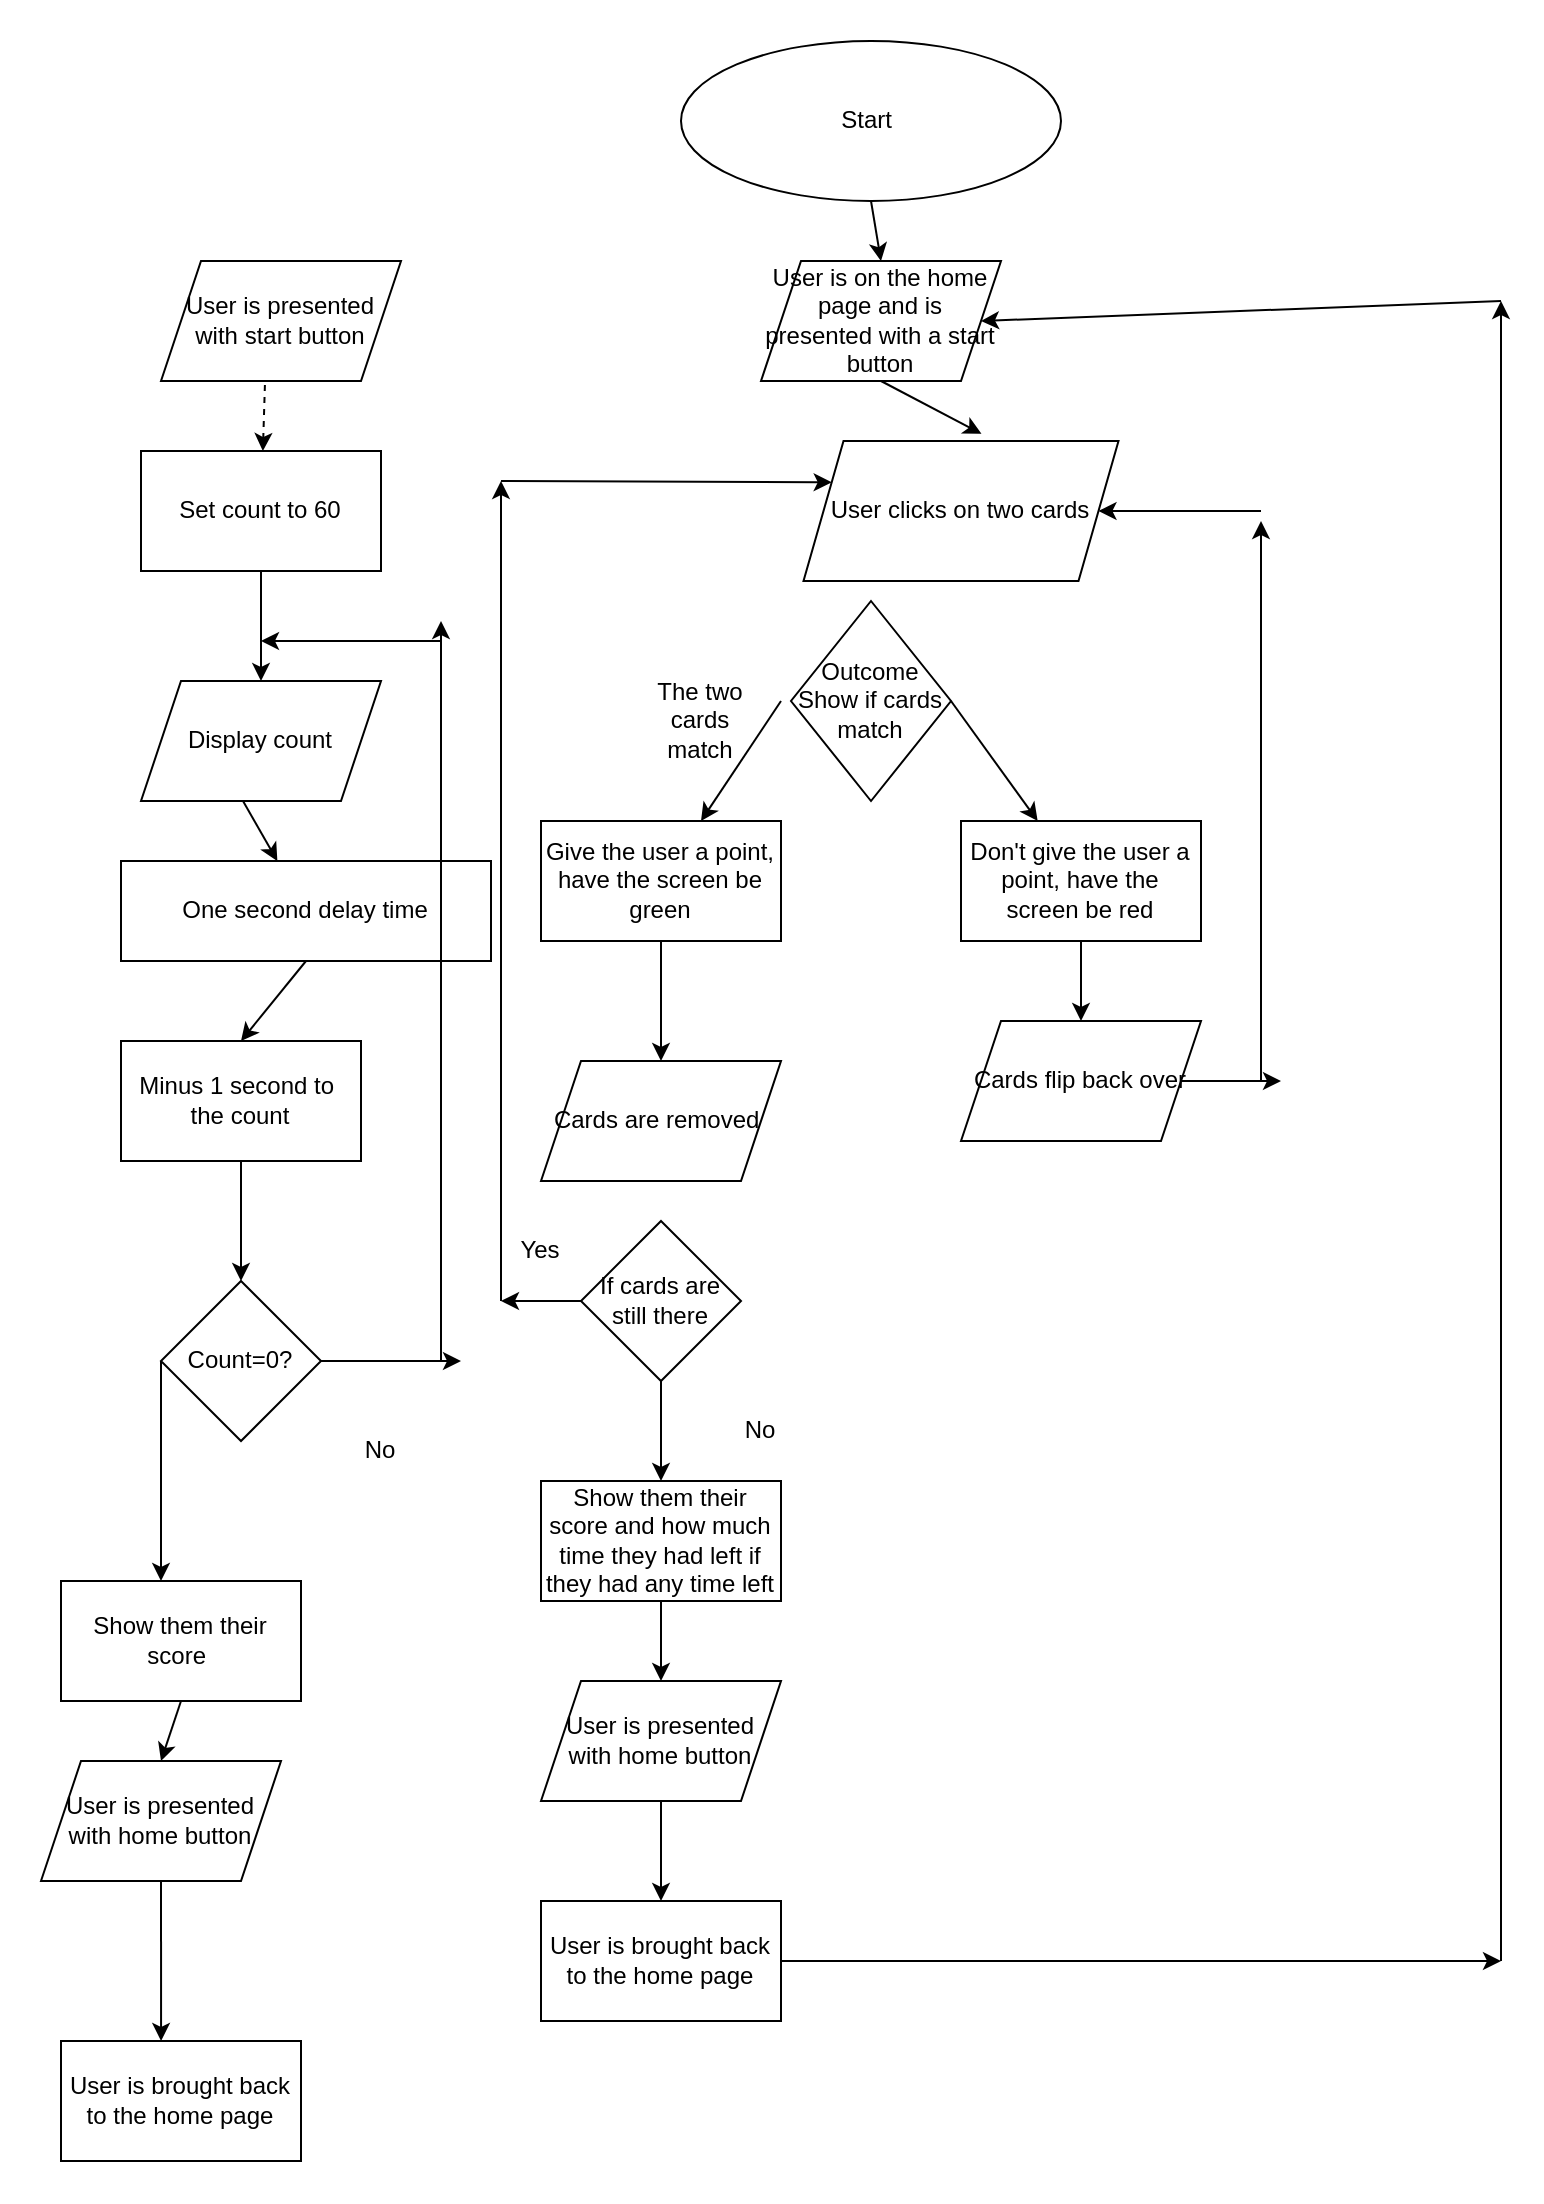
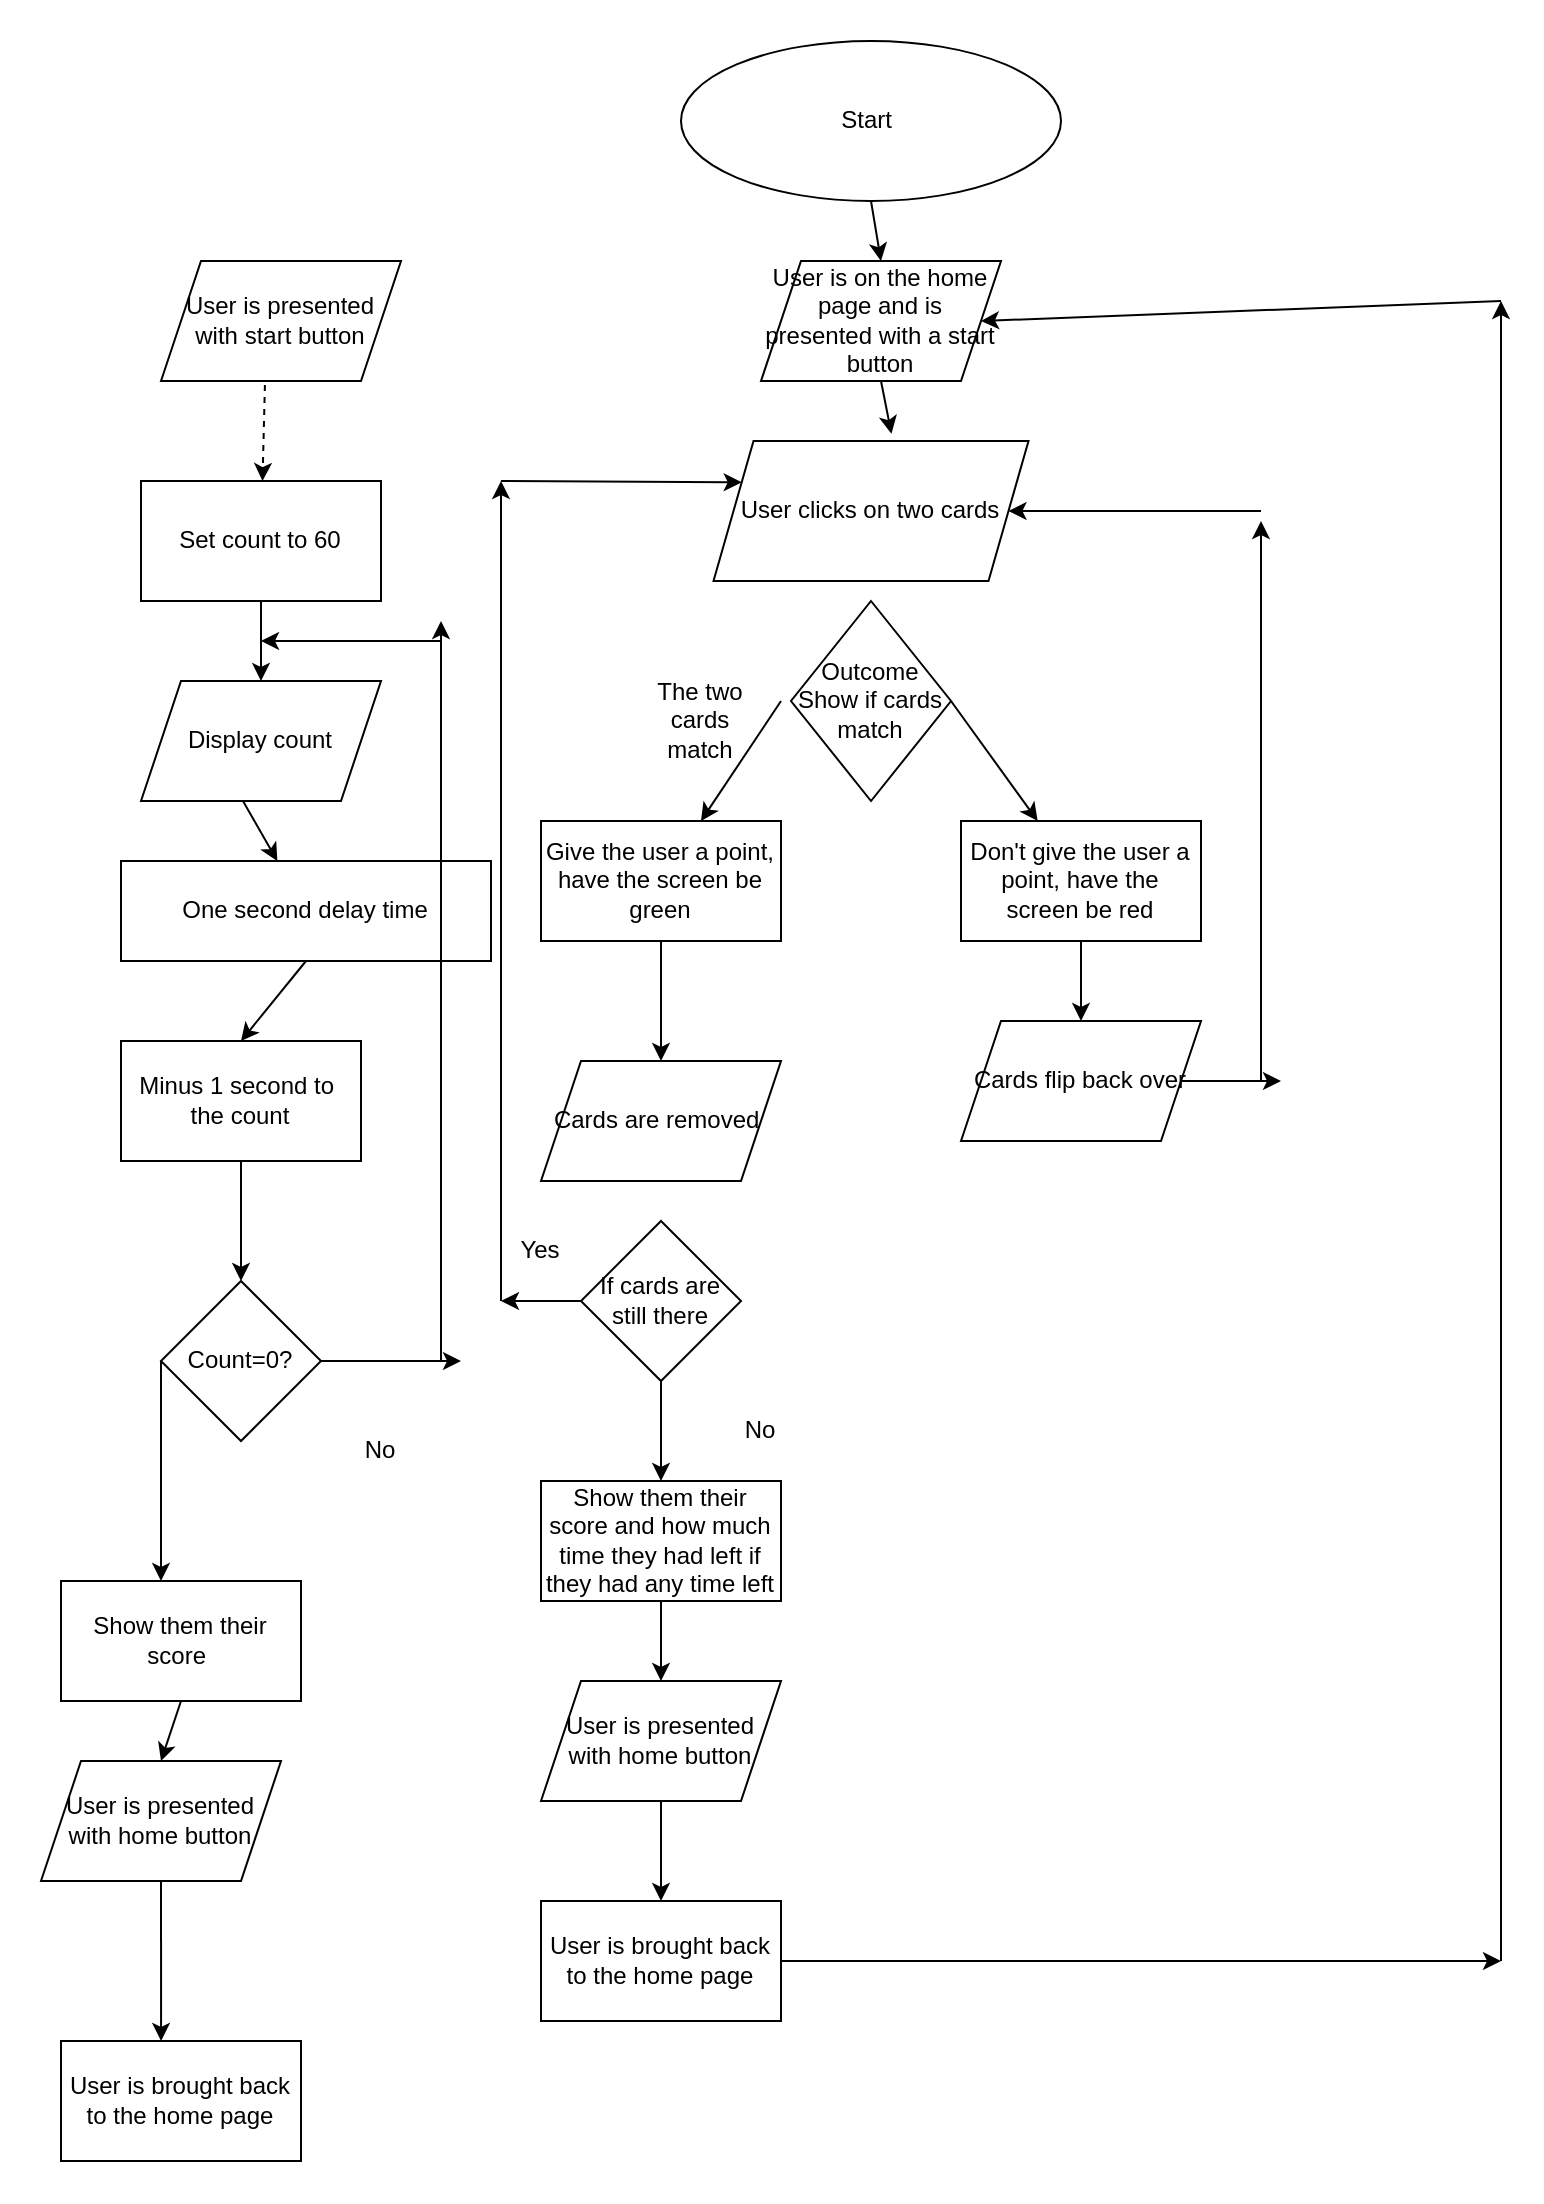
(261, 511) -> (261, 541)
(961, 511) -> (871, 511)
